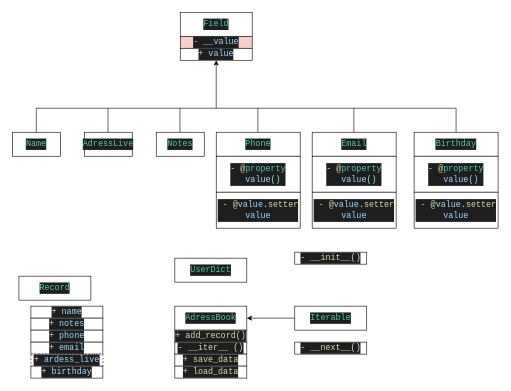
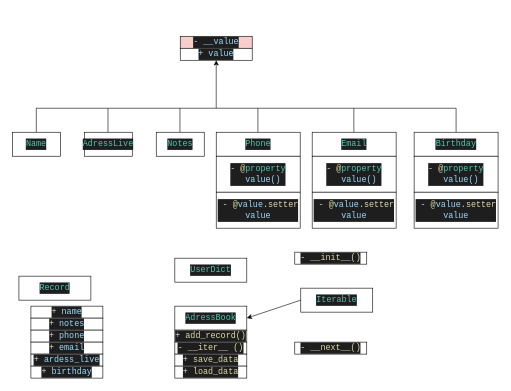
(216, 24) -> none
(331, 318) -> (337, 300)
(67, 360) -> (67, 360)
